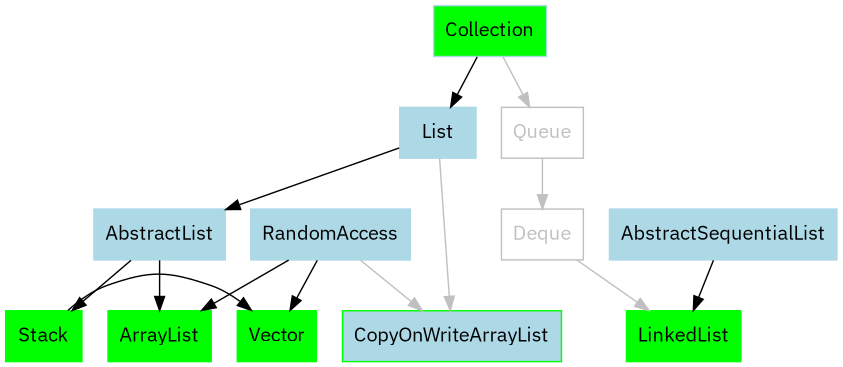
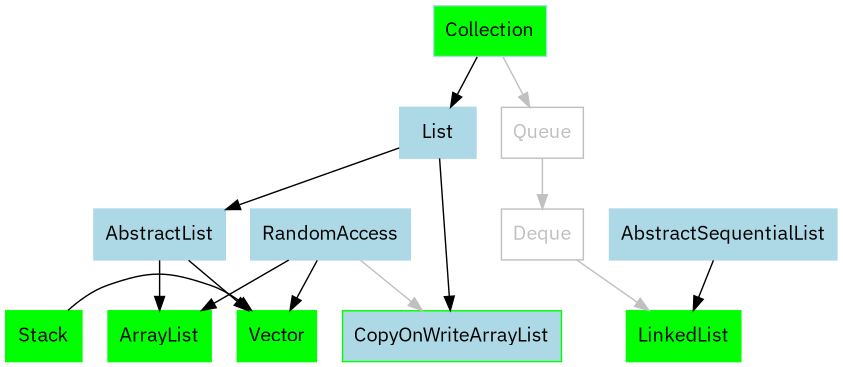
(444, 227) -> (444, 227)
(115, 274) -> (206, 275)
